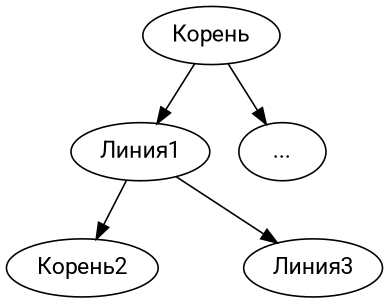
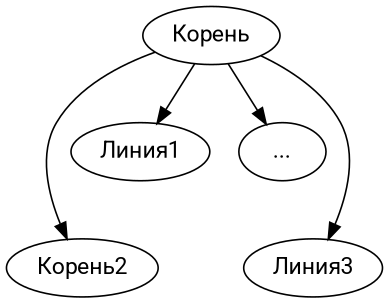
(115, 203) -> (62, 115)
(220, 205) -> (340, 123)
